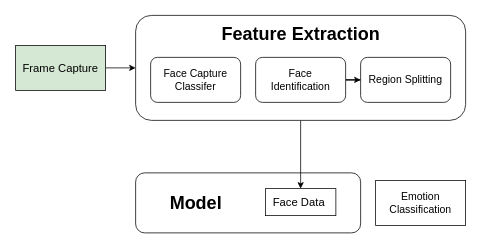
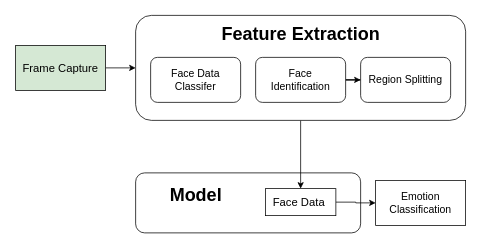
(195, 80) -> (195, 80)
none -> (356, 202)
(195, 203) -> (195, 195)
